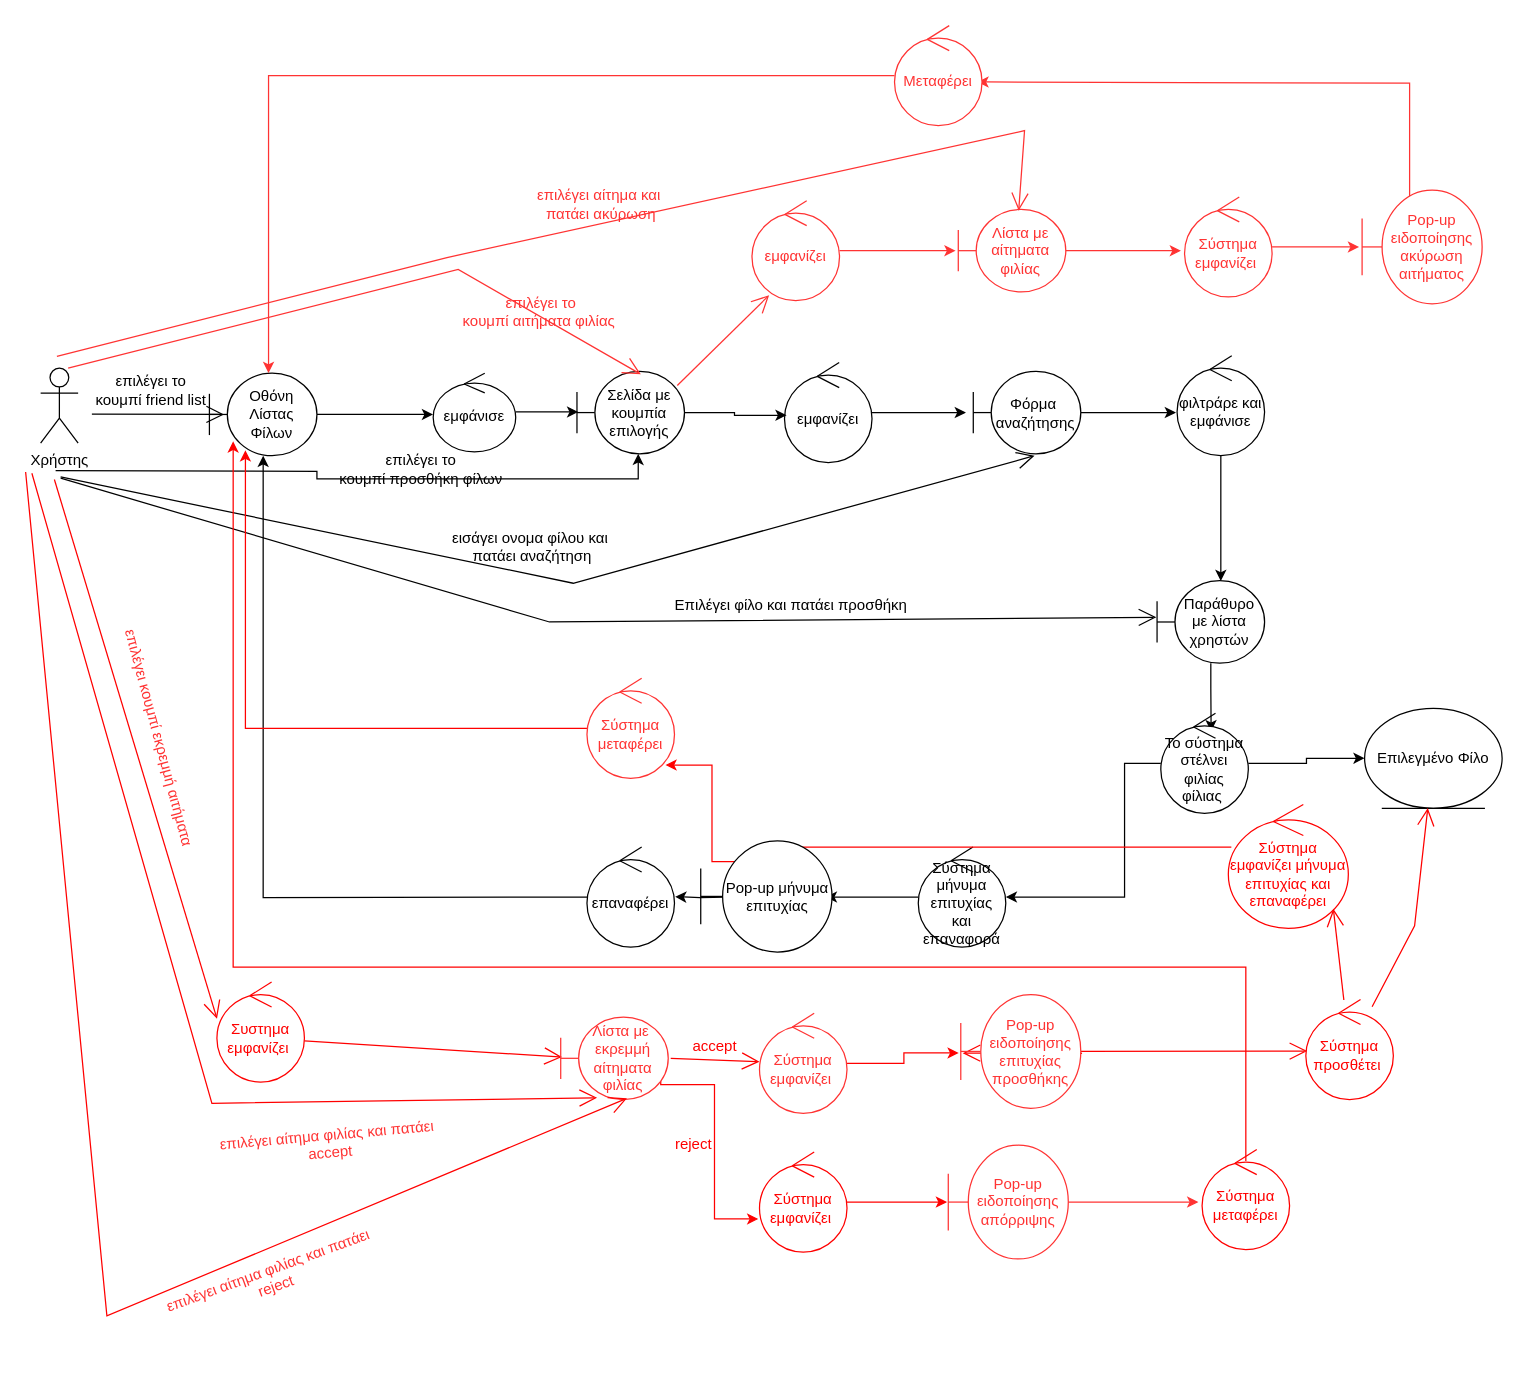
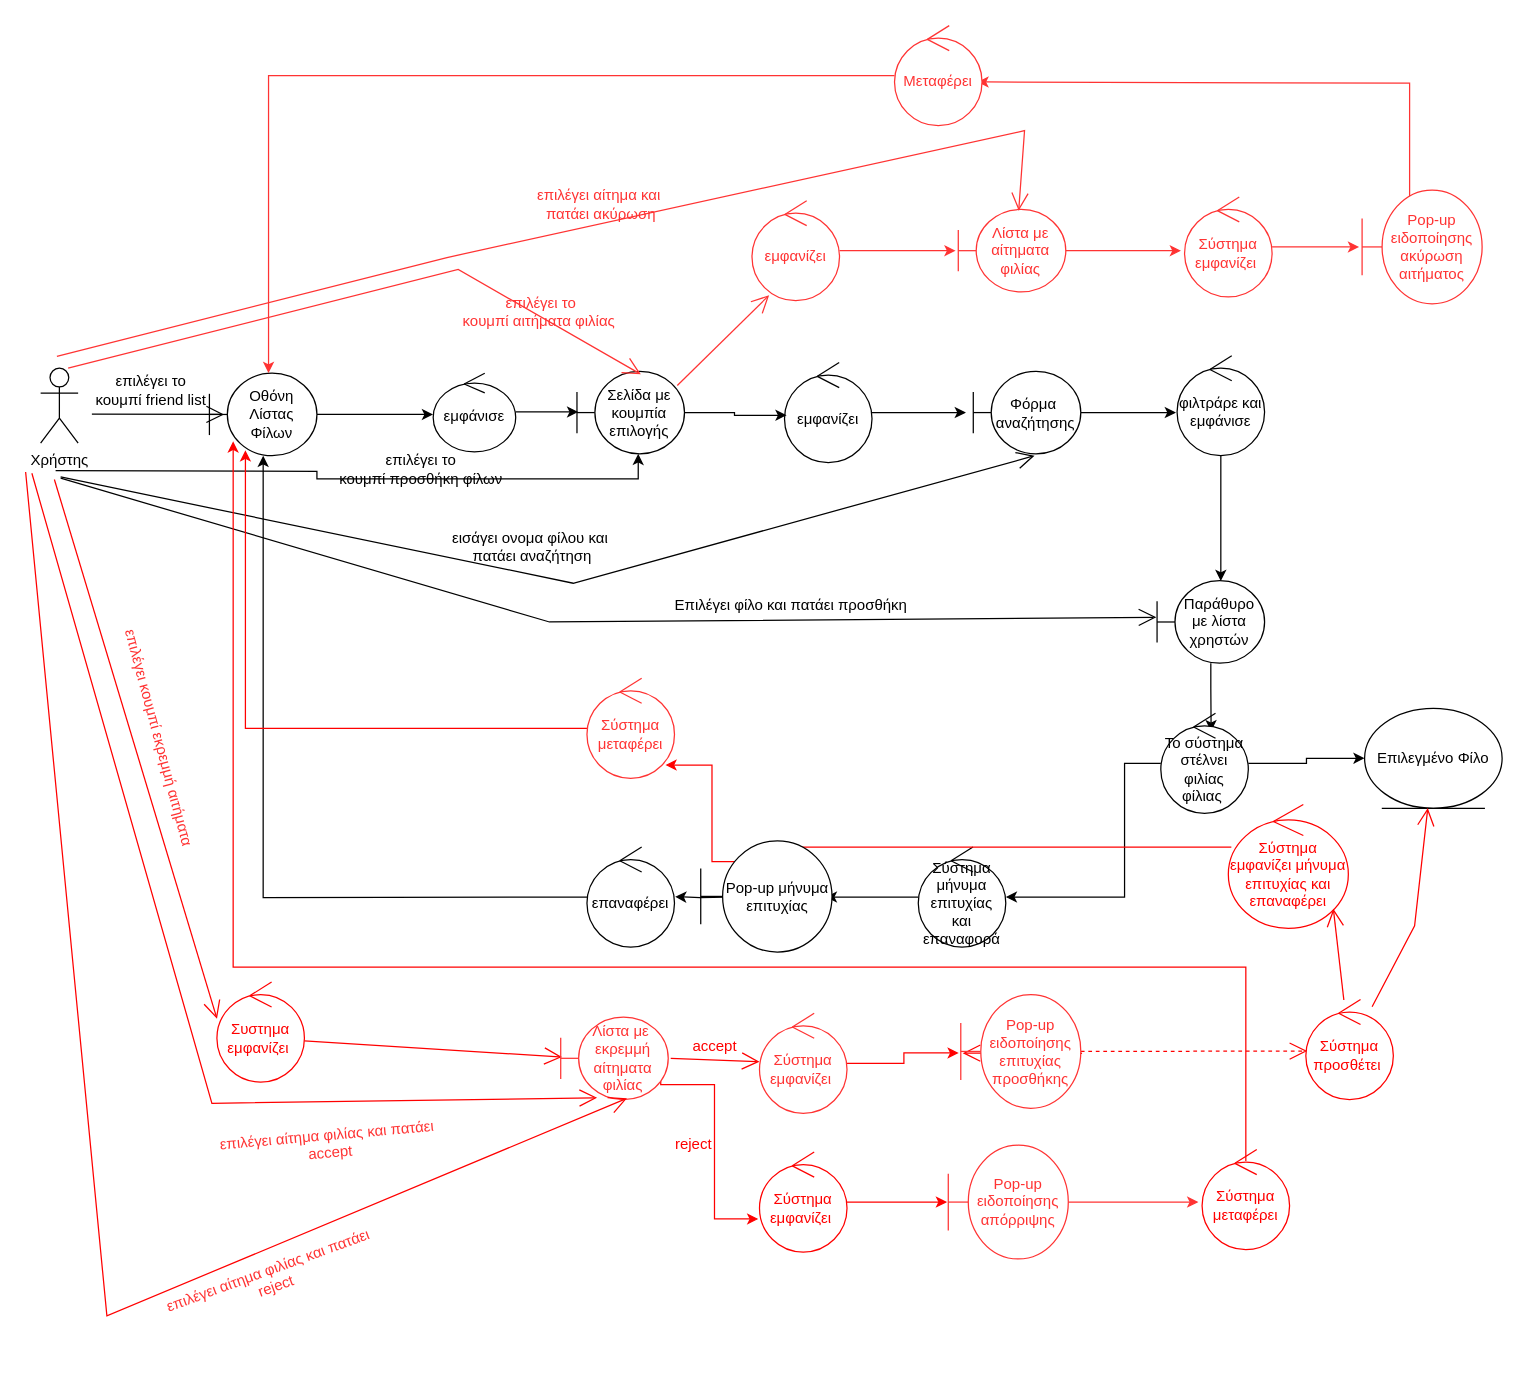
(1193, 1051) -> (1193, 1051)
